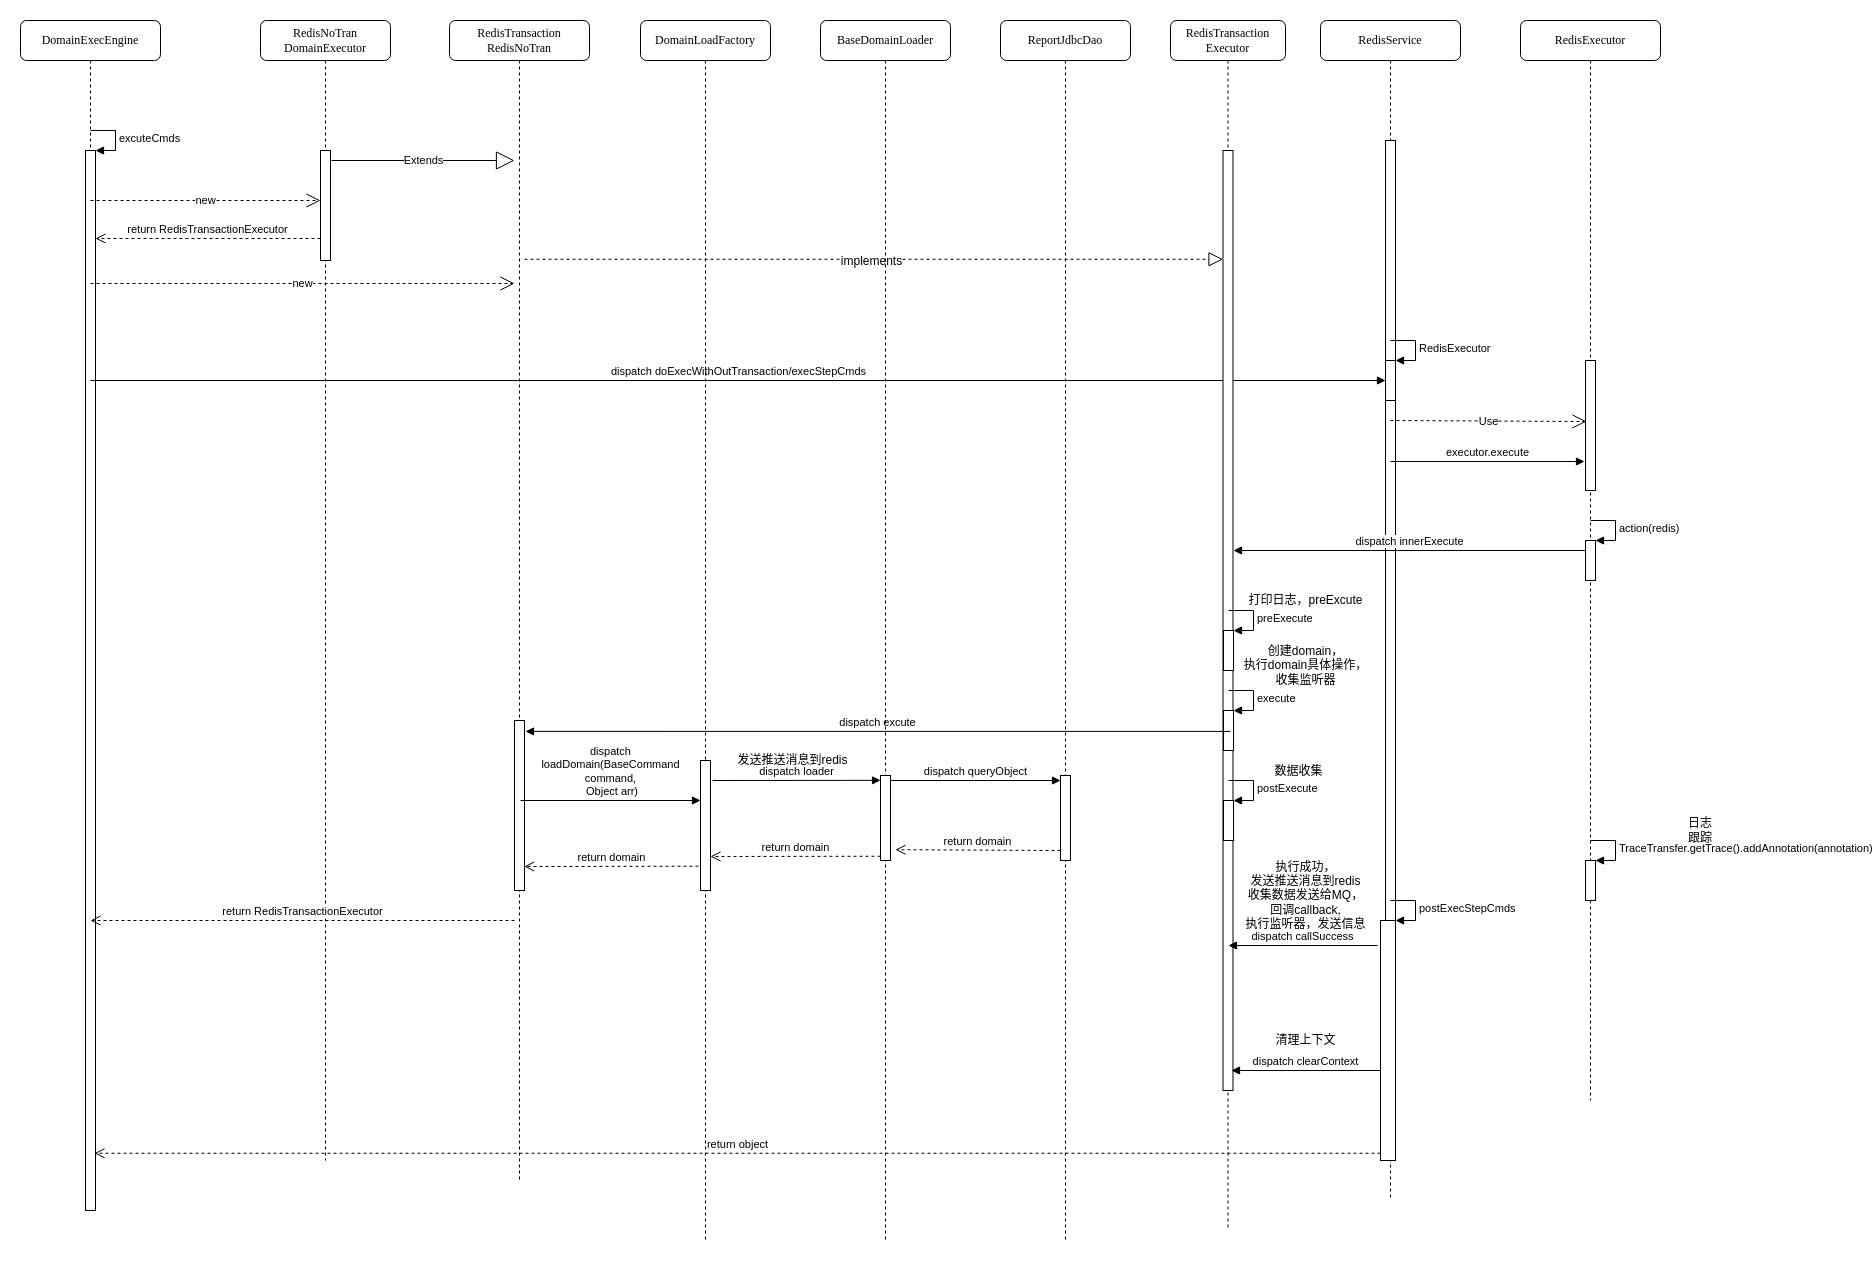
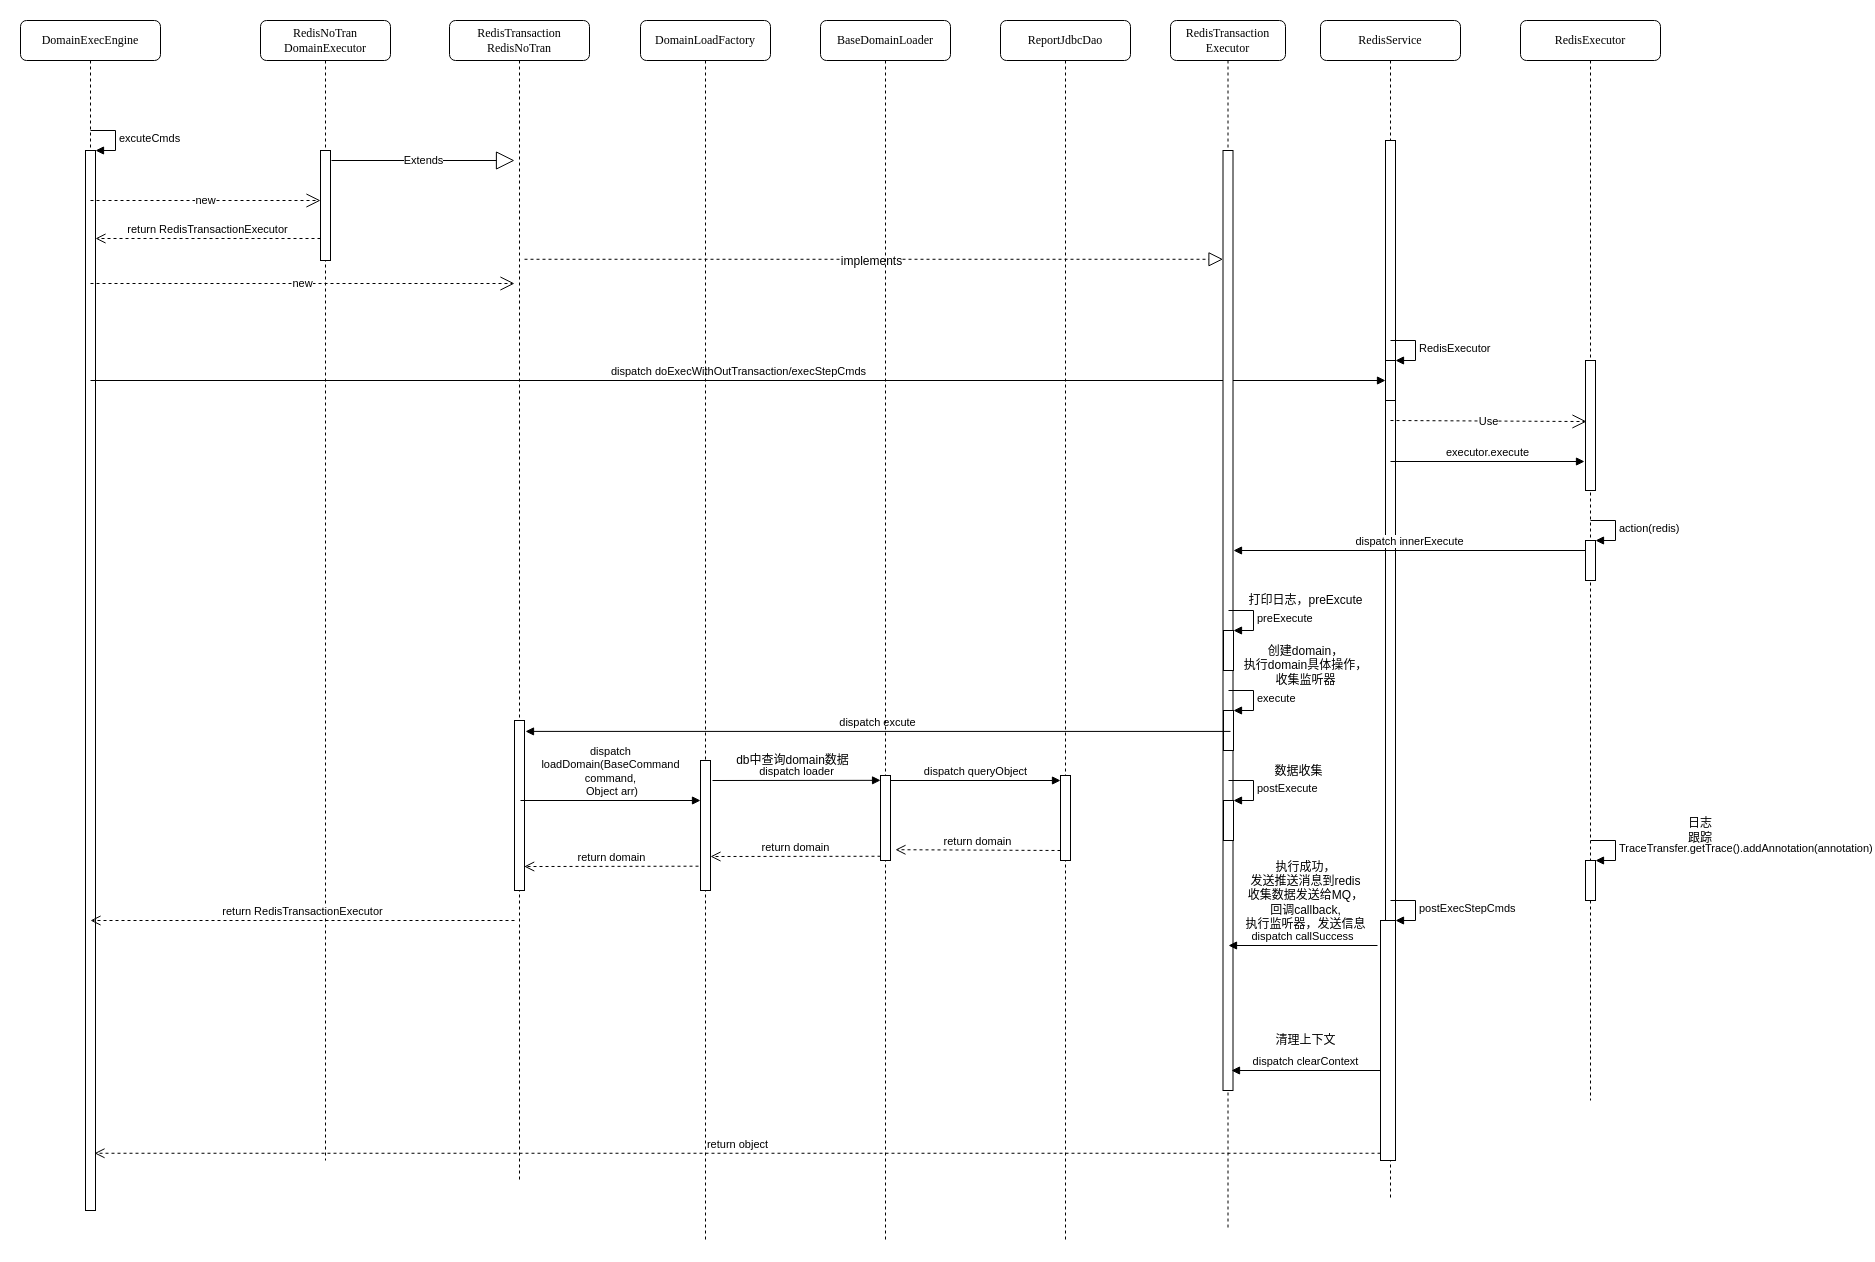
(793, 761) -> (793, 761)
